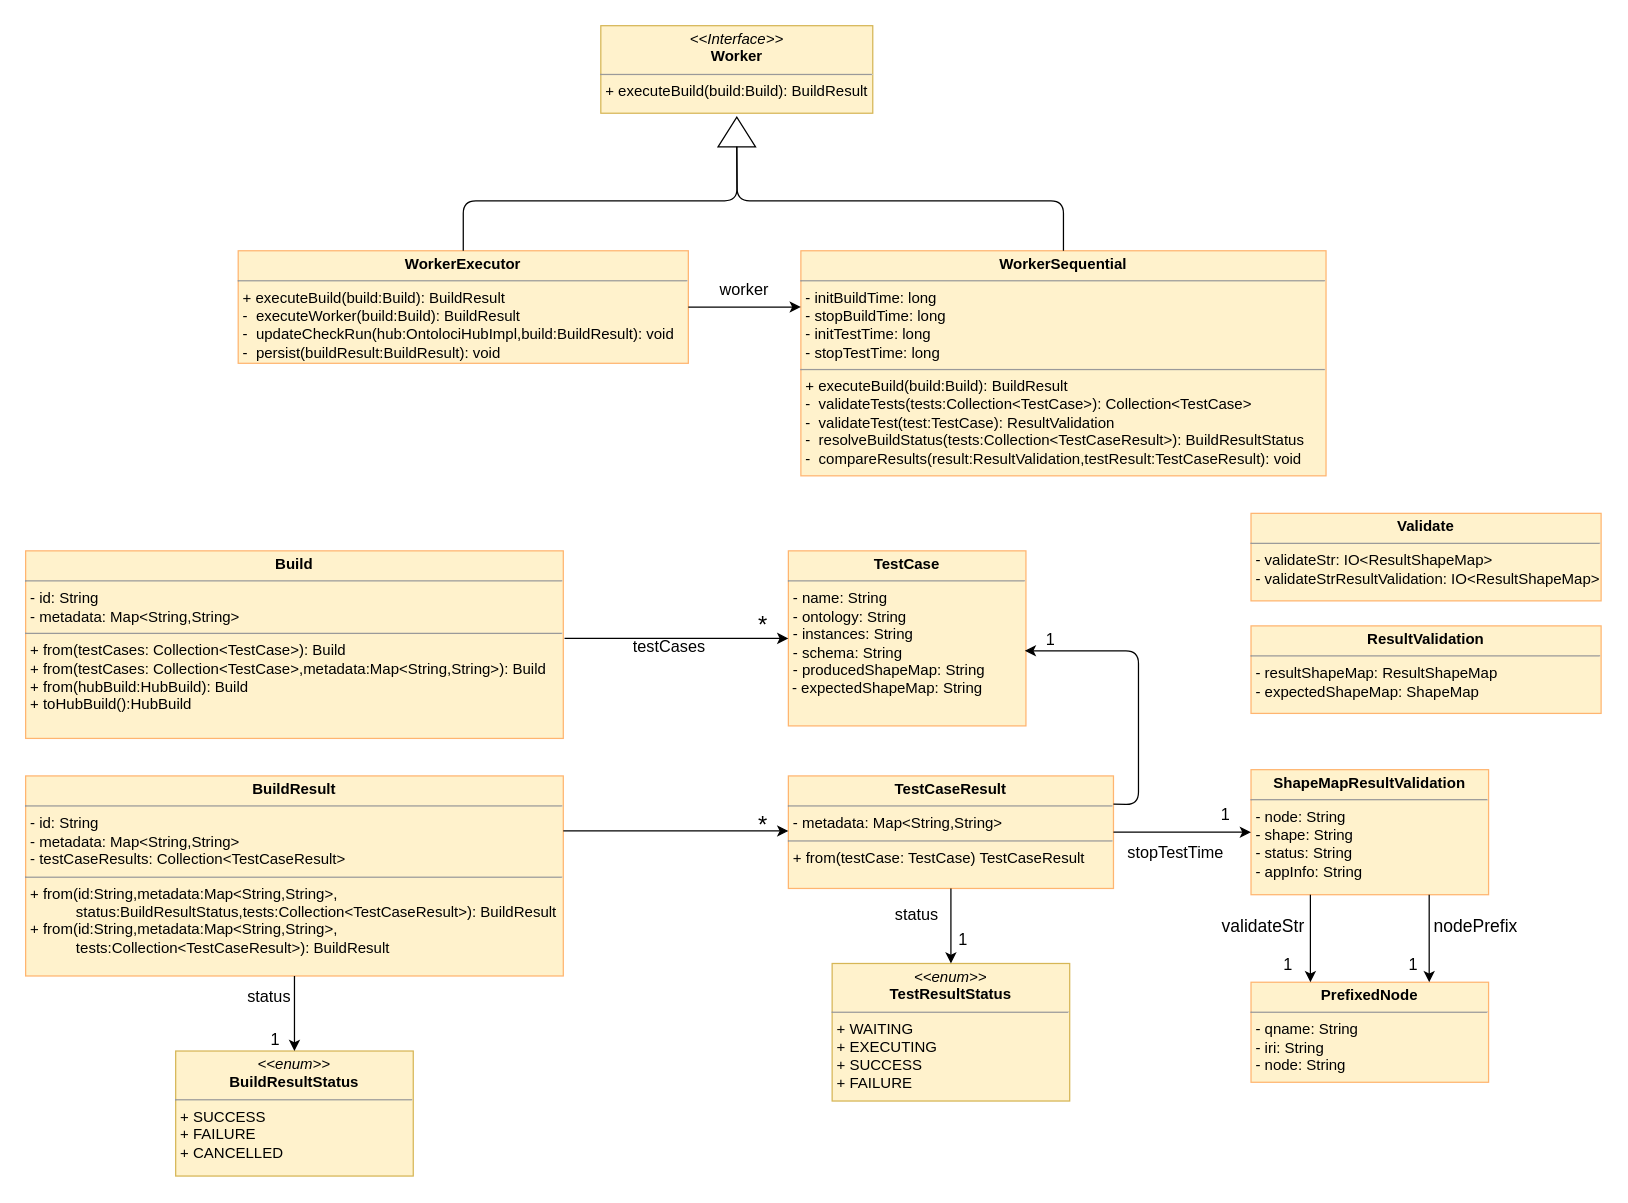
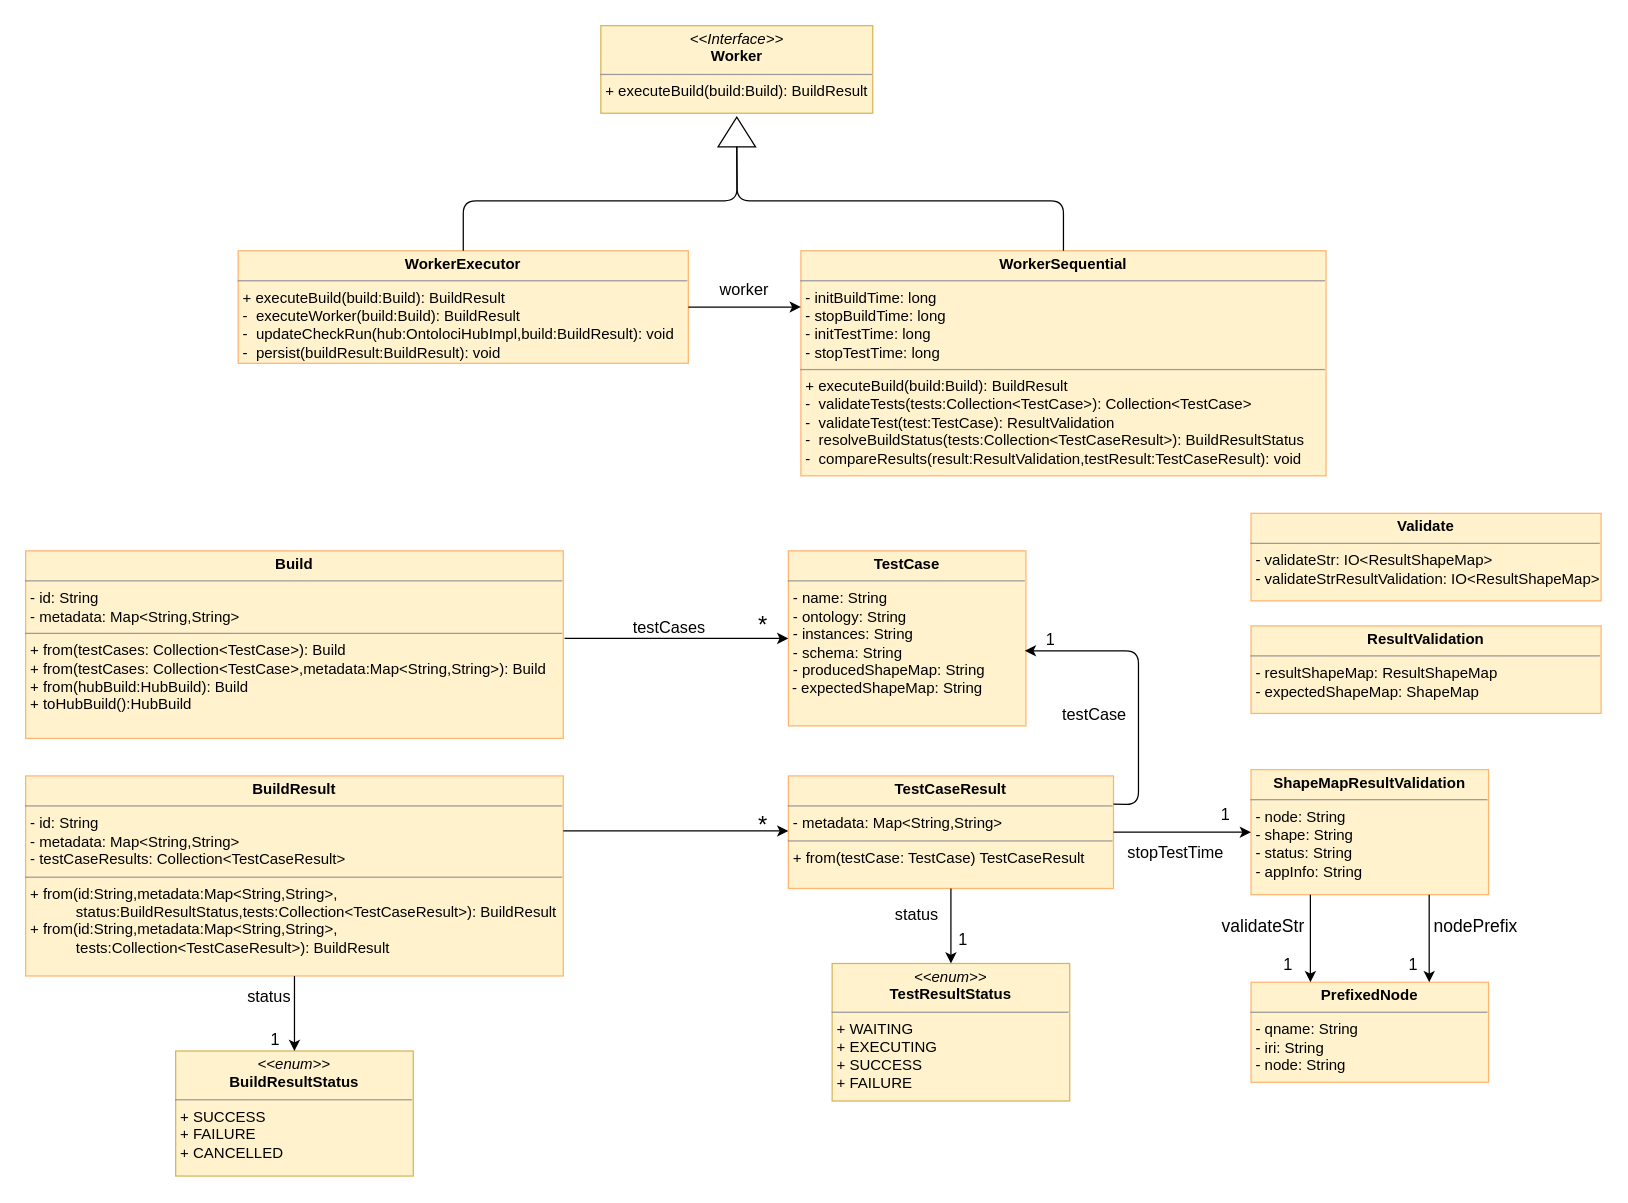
(669, 644) -> (669, 626)
none -> (1094, 713)
